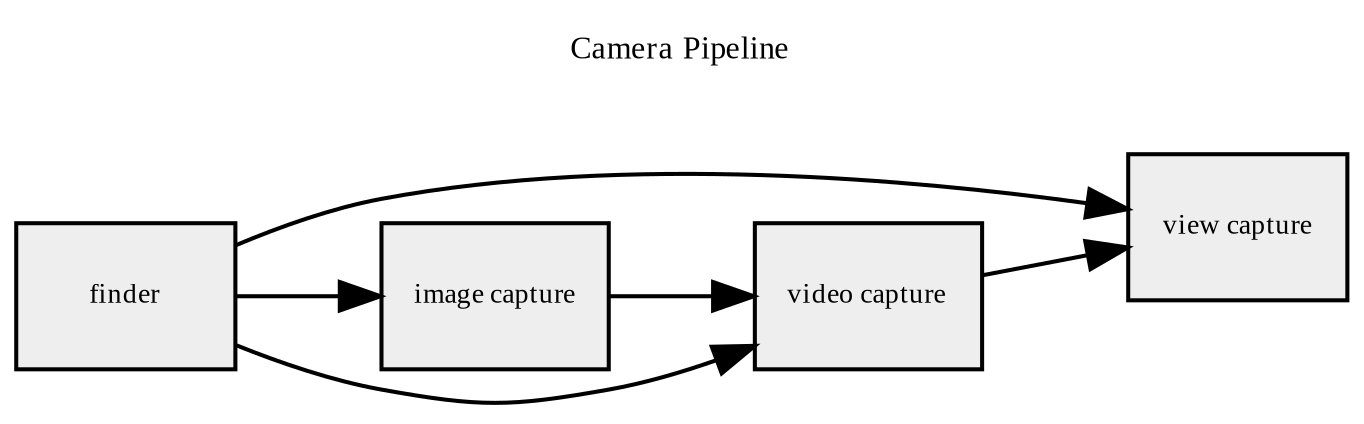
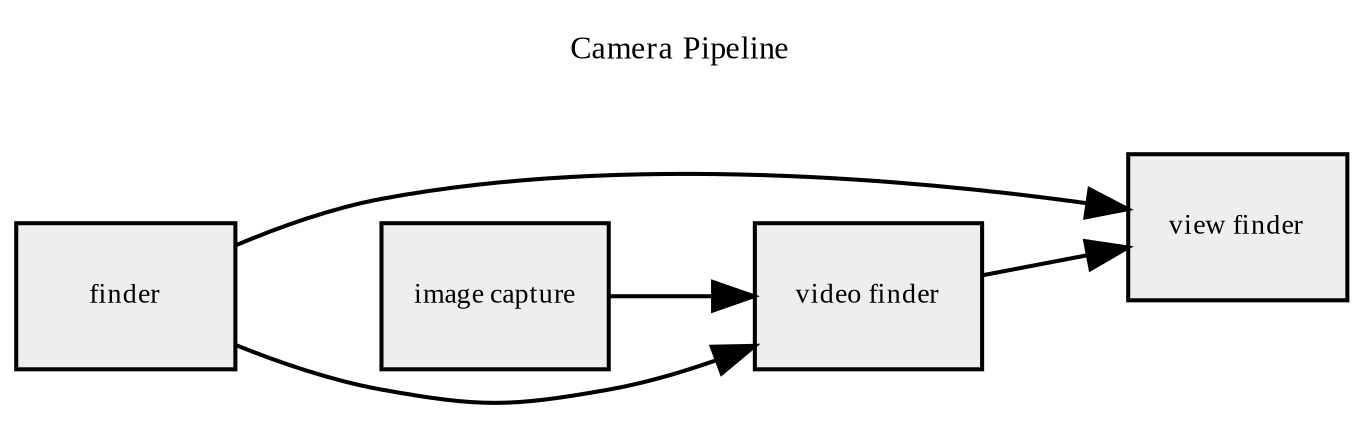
(1238, 227) -> (1238, 227)
(288, 296) -> none
(868, 296) -> (868, 296)
